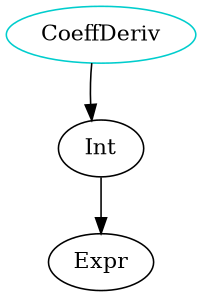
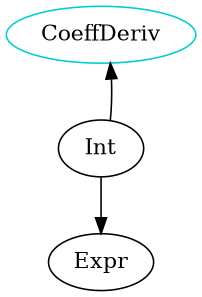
(91, 84) -> (112, 100)
